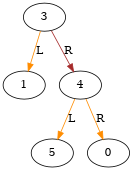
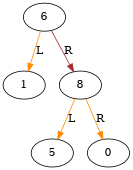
(44, 17) -> (44, 17)
(80, 85) -> (80, 85)
